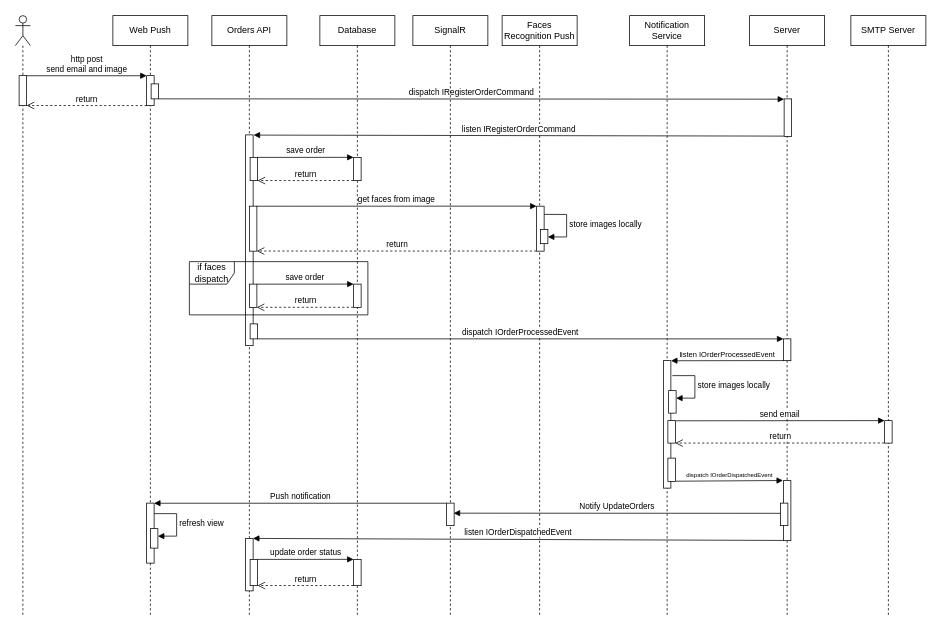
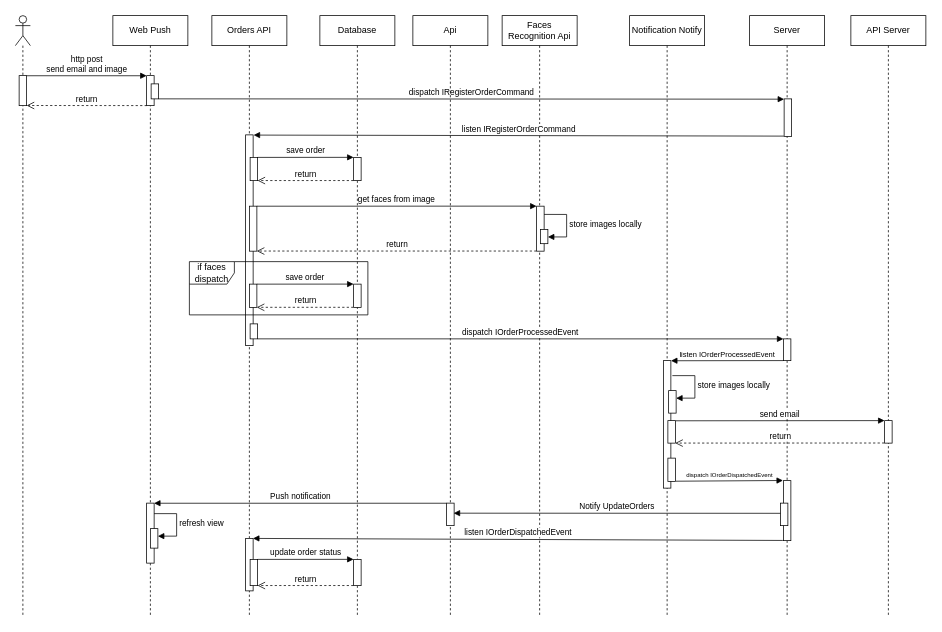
(450, 30) -> (450, 30)
(540, 30) -> (540, 30)
(667, 30) -> (667, 30)
(888, 30) -> (888, 30)
